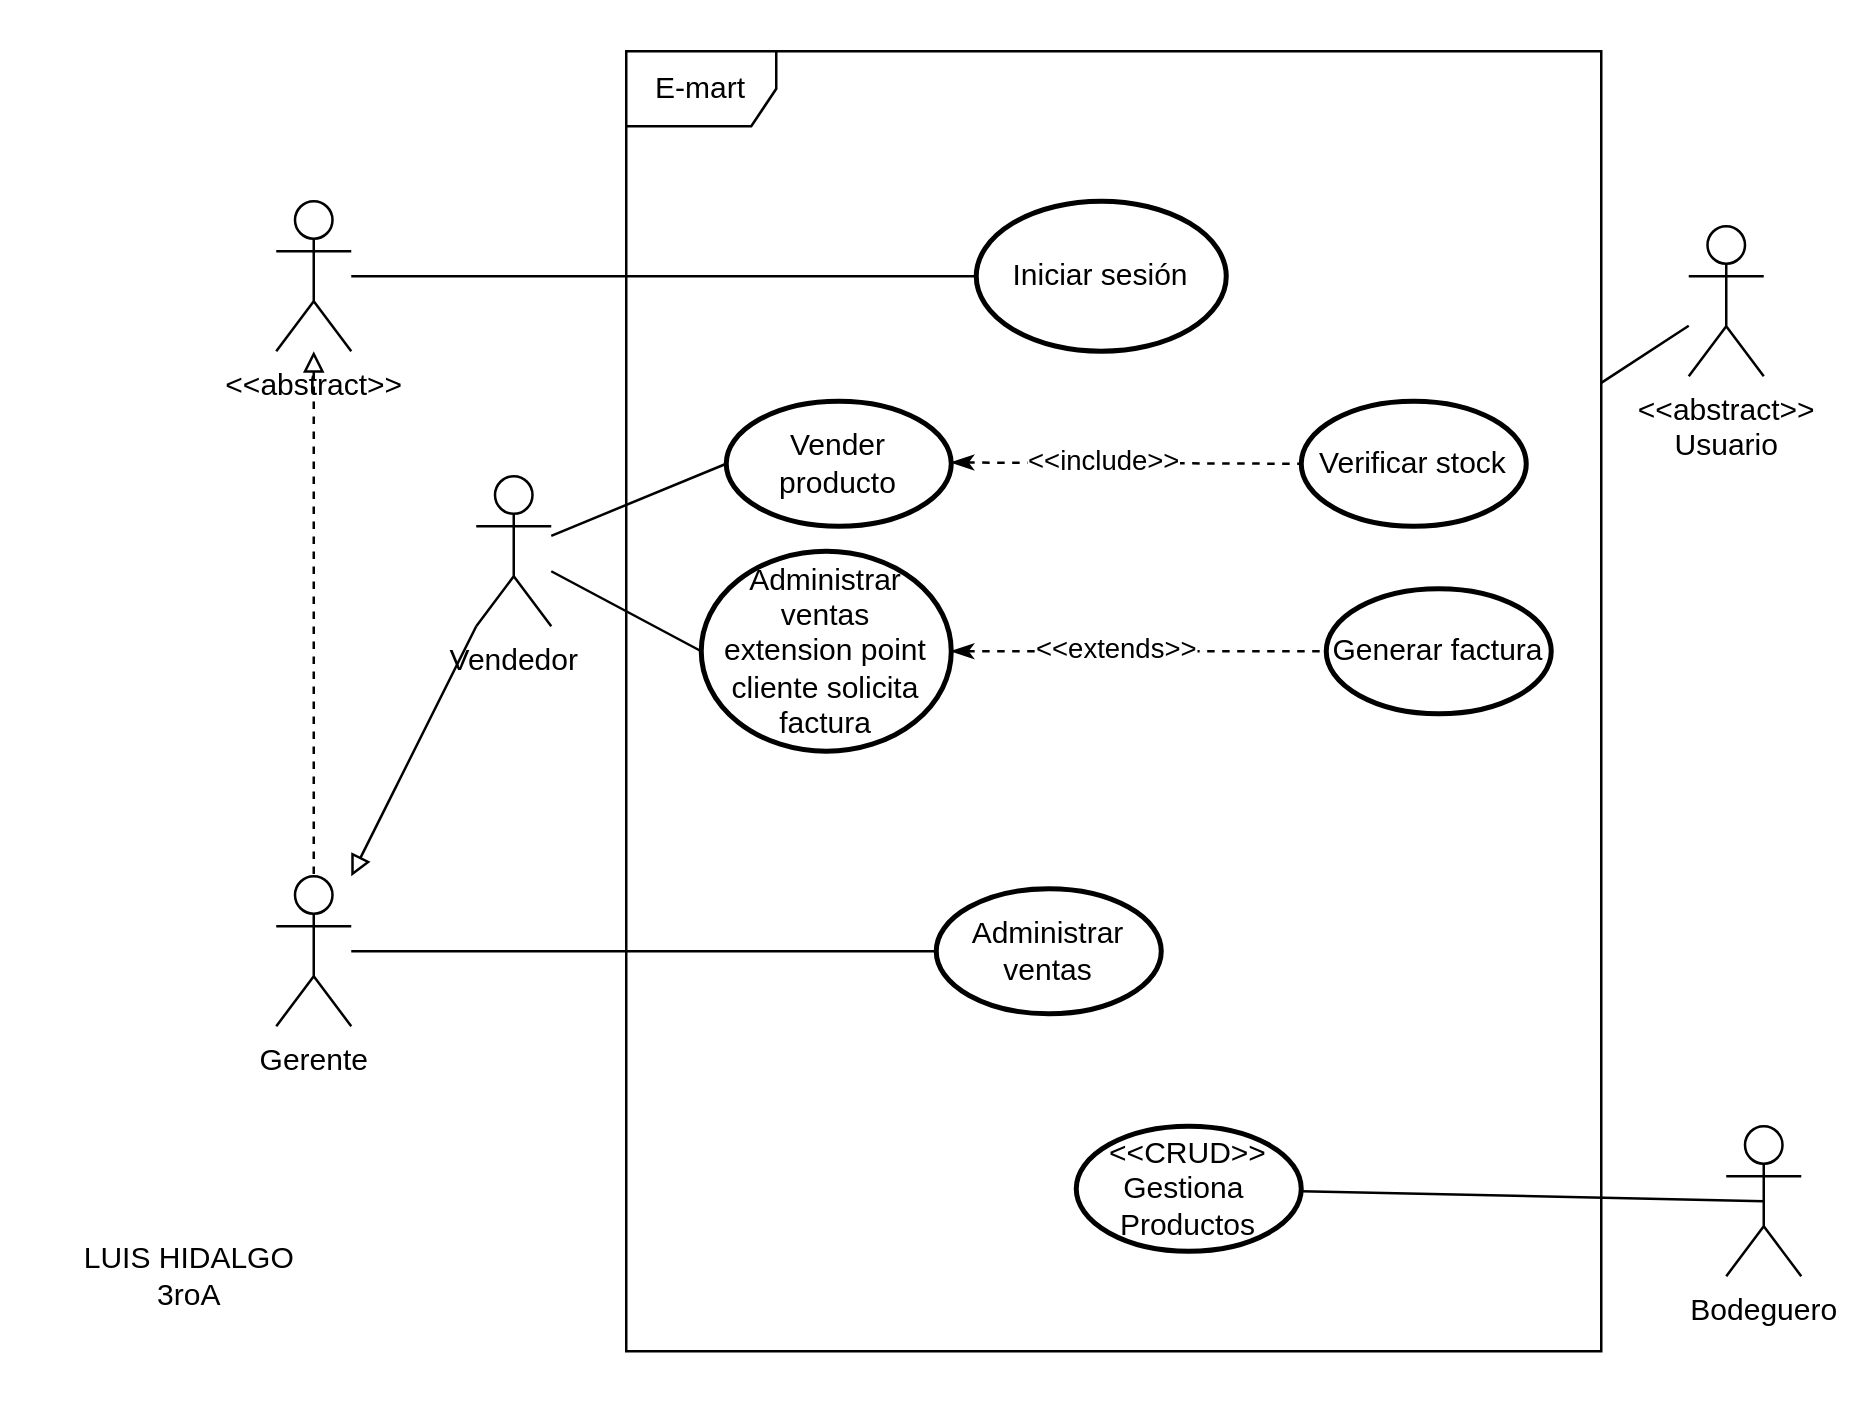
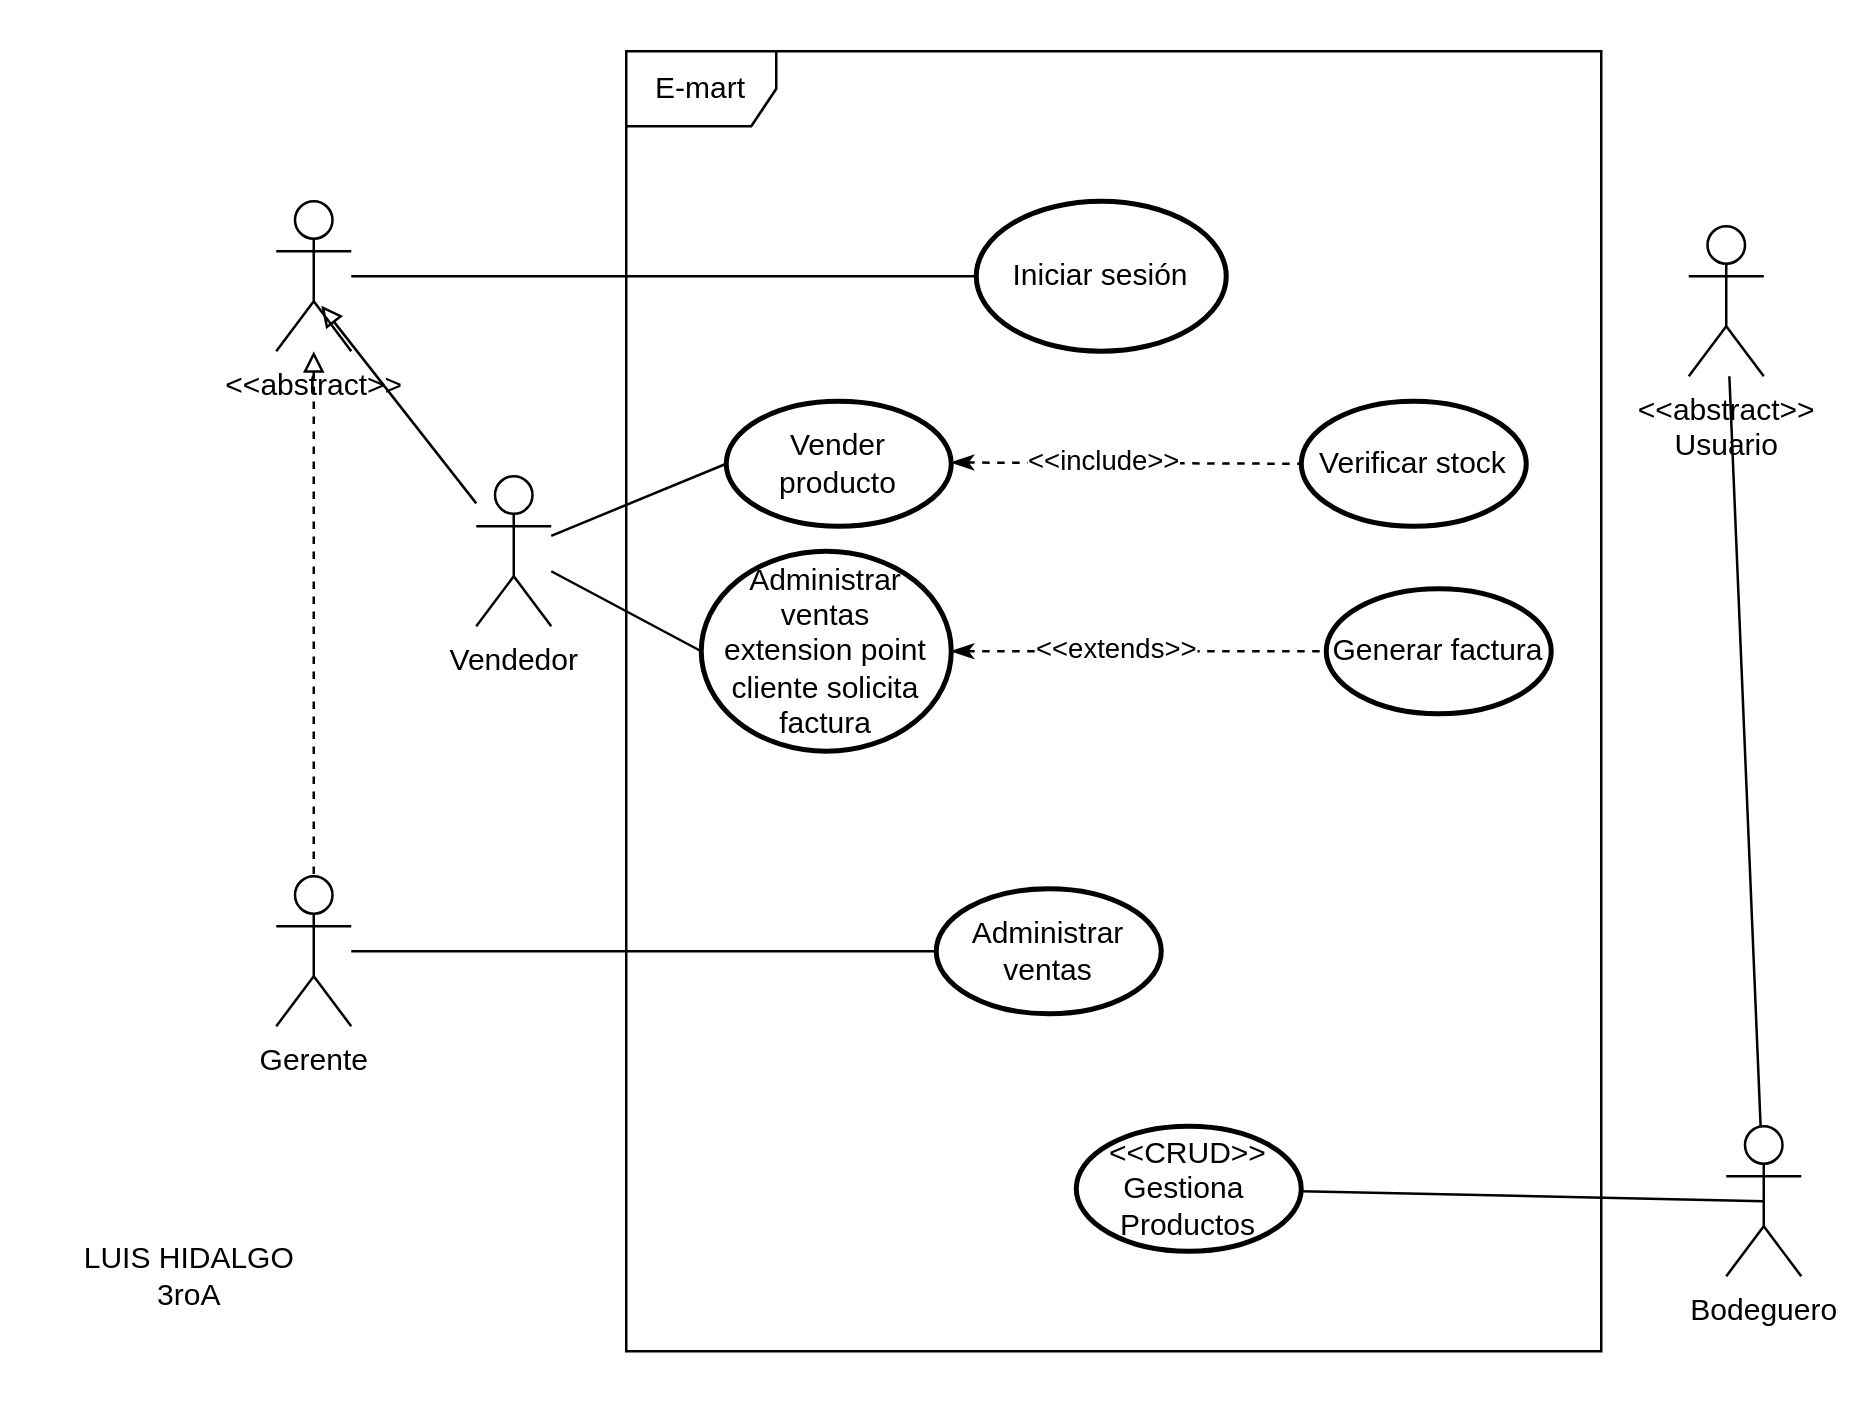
(1648, 353) -> (1745, 751)
(418, 743) -> (405, 413)
